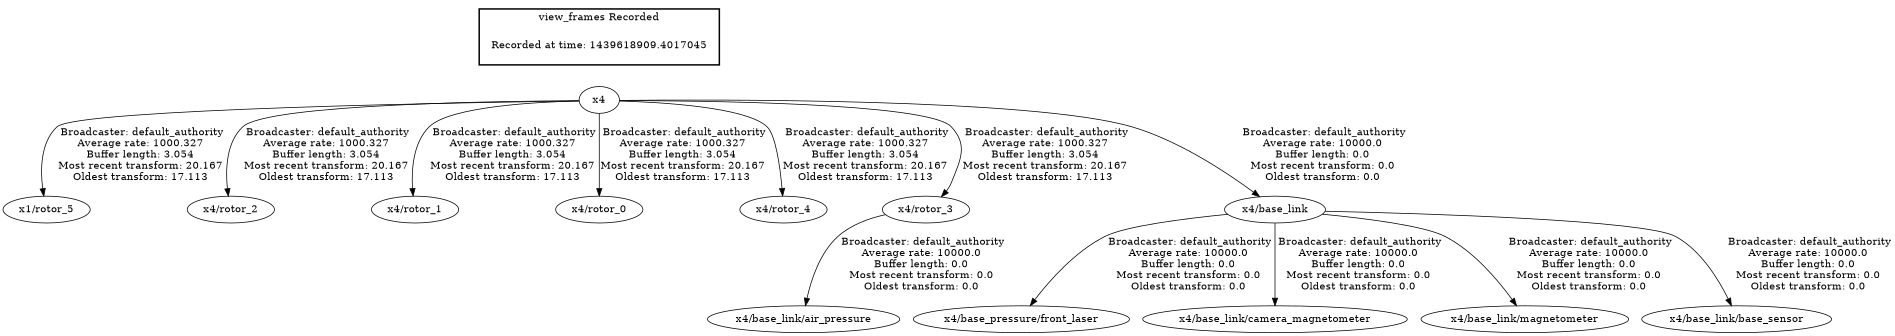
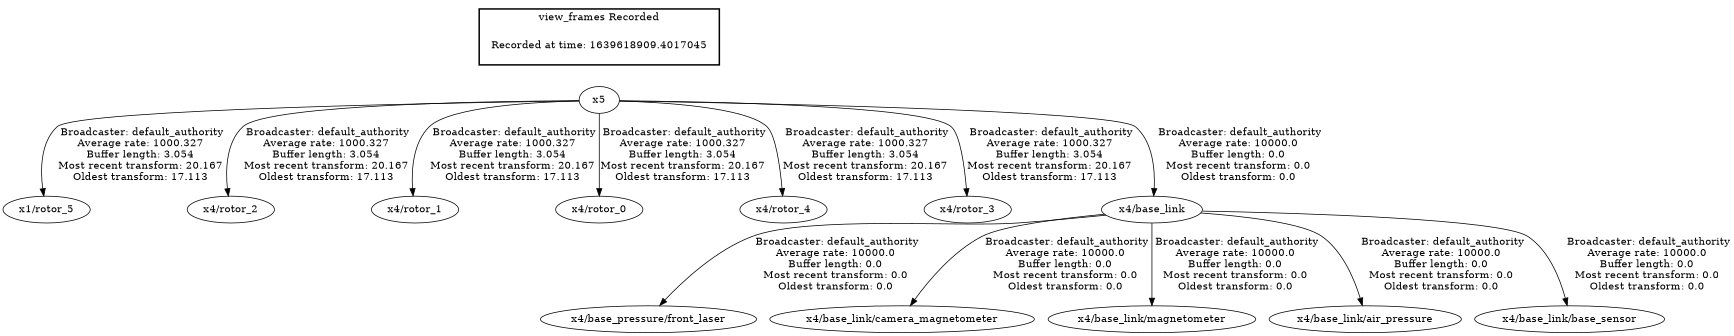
(599, 45) -> (599, 45)
(599, 100) -> (599, 100)
(832, 243) -> (1299, 227)
